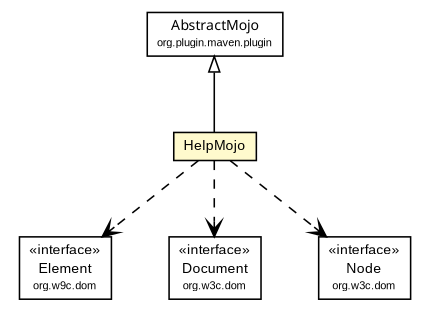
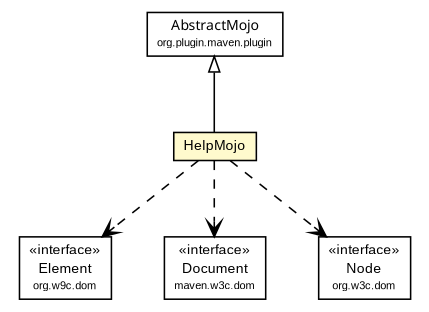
(215, 286) -> (215, 286)
